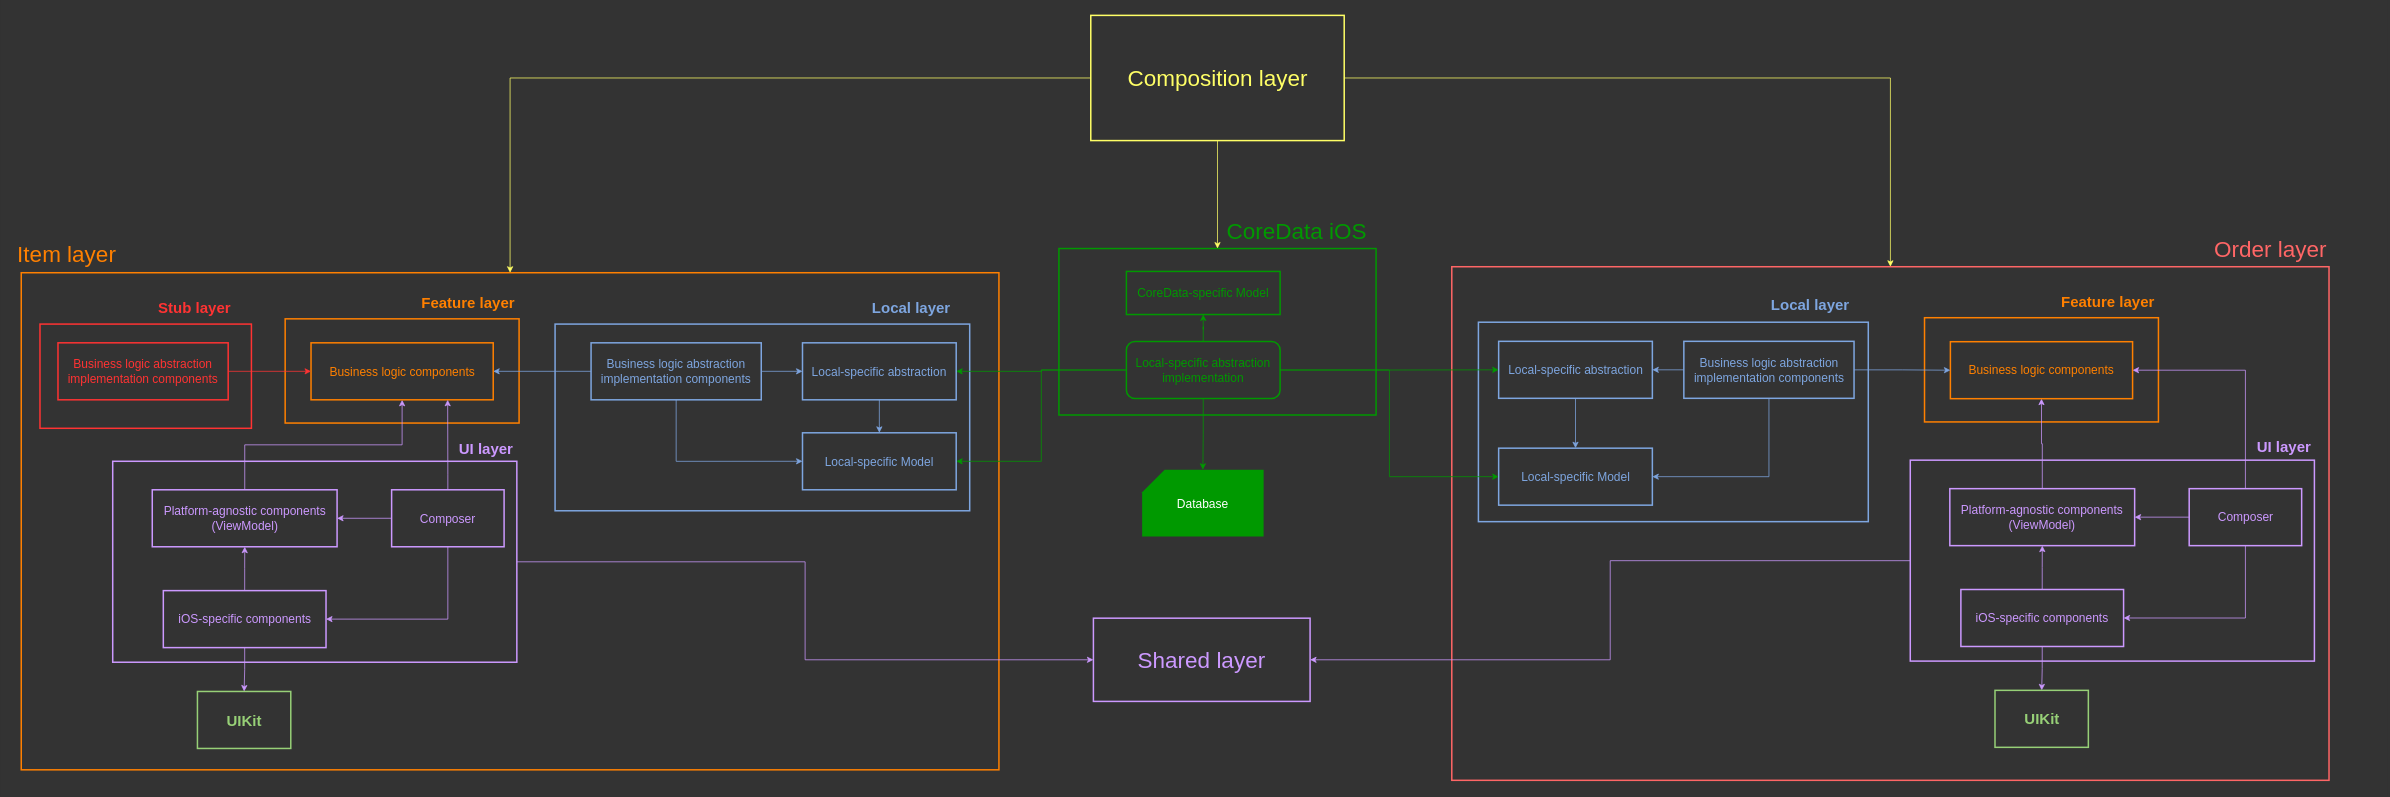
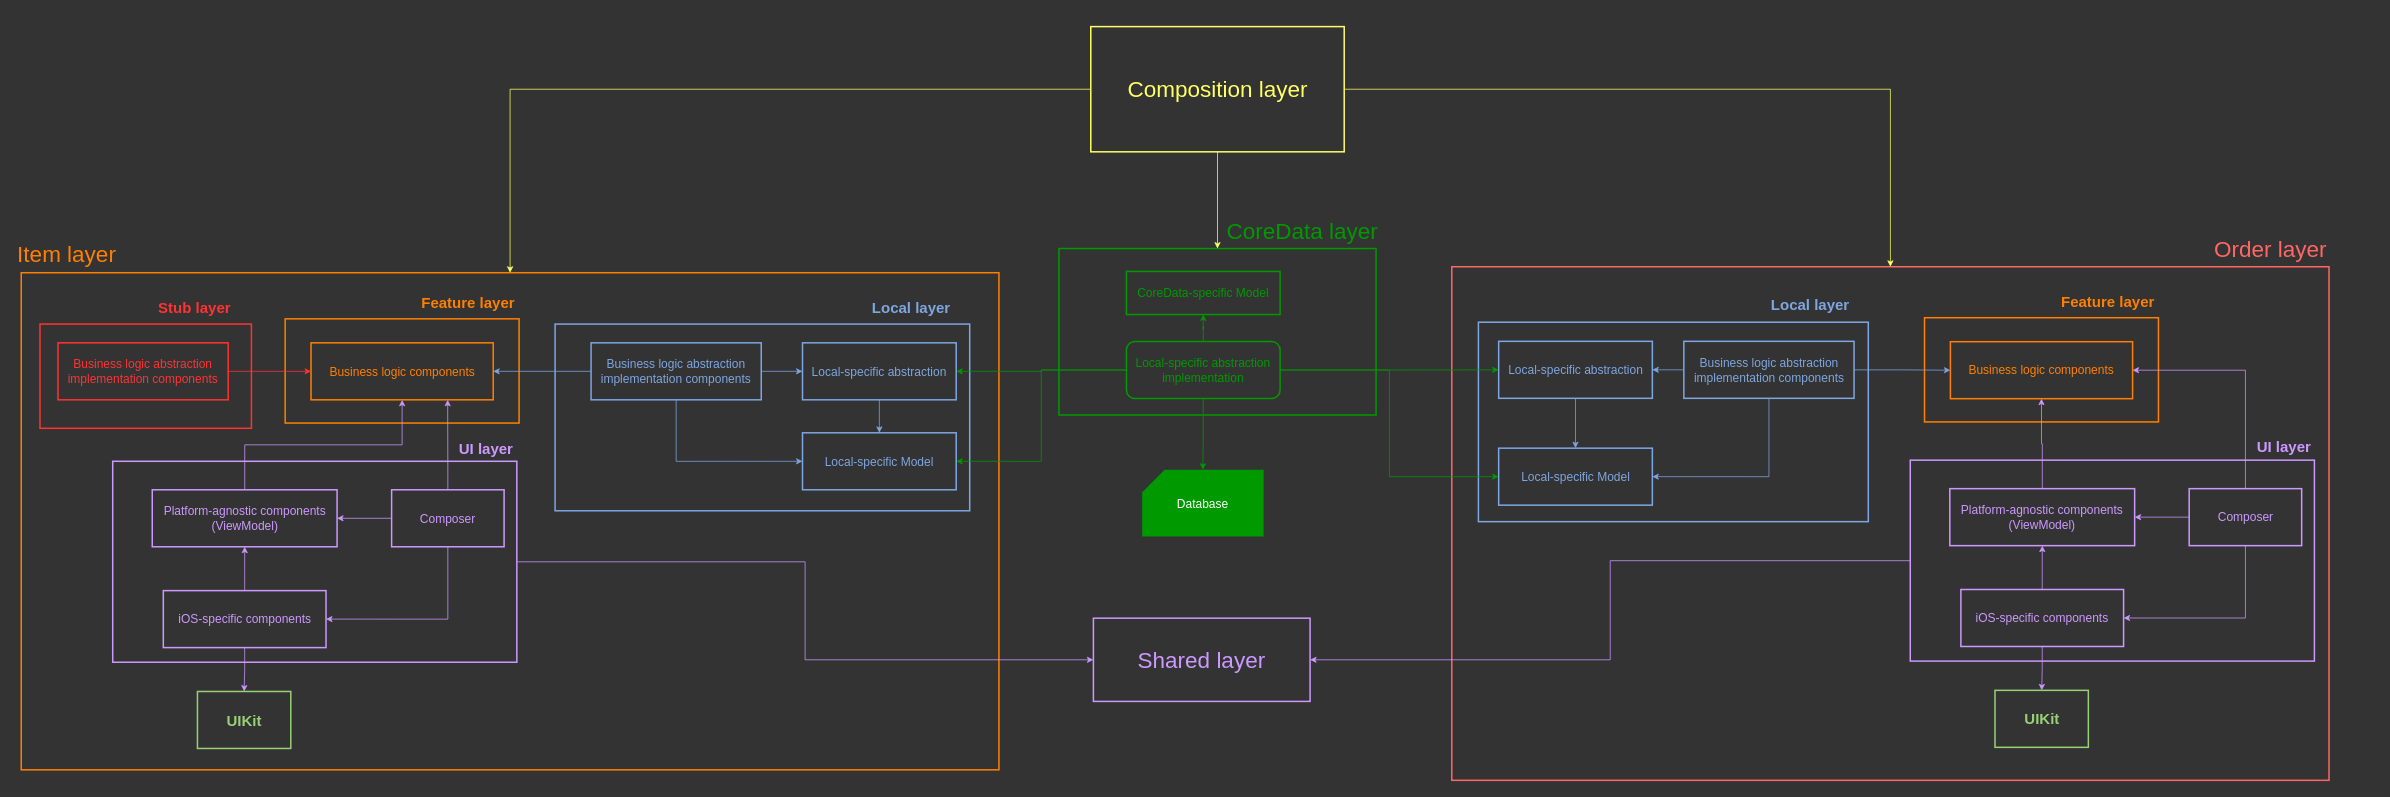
(1217, 78) -> (1217, 89)
(1252, 224) -> (1257, 224)
